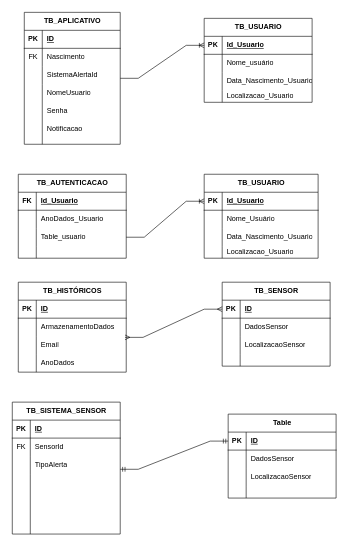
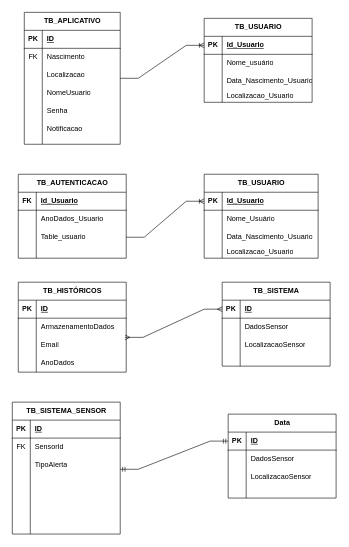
(75, 75) -> (67, 75)
(277, 291) -> (277, 291)
(283, 423) -> (283, 423)
